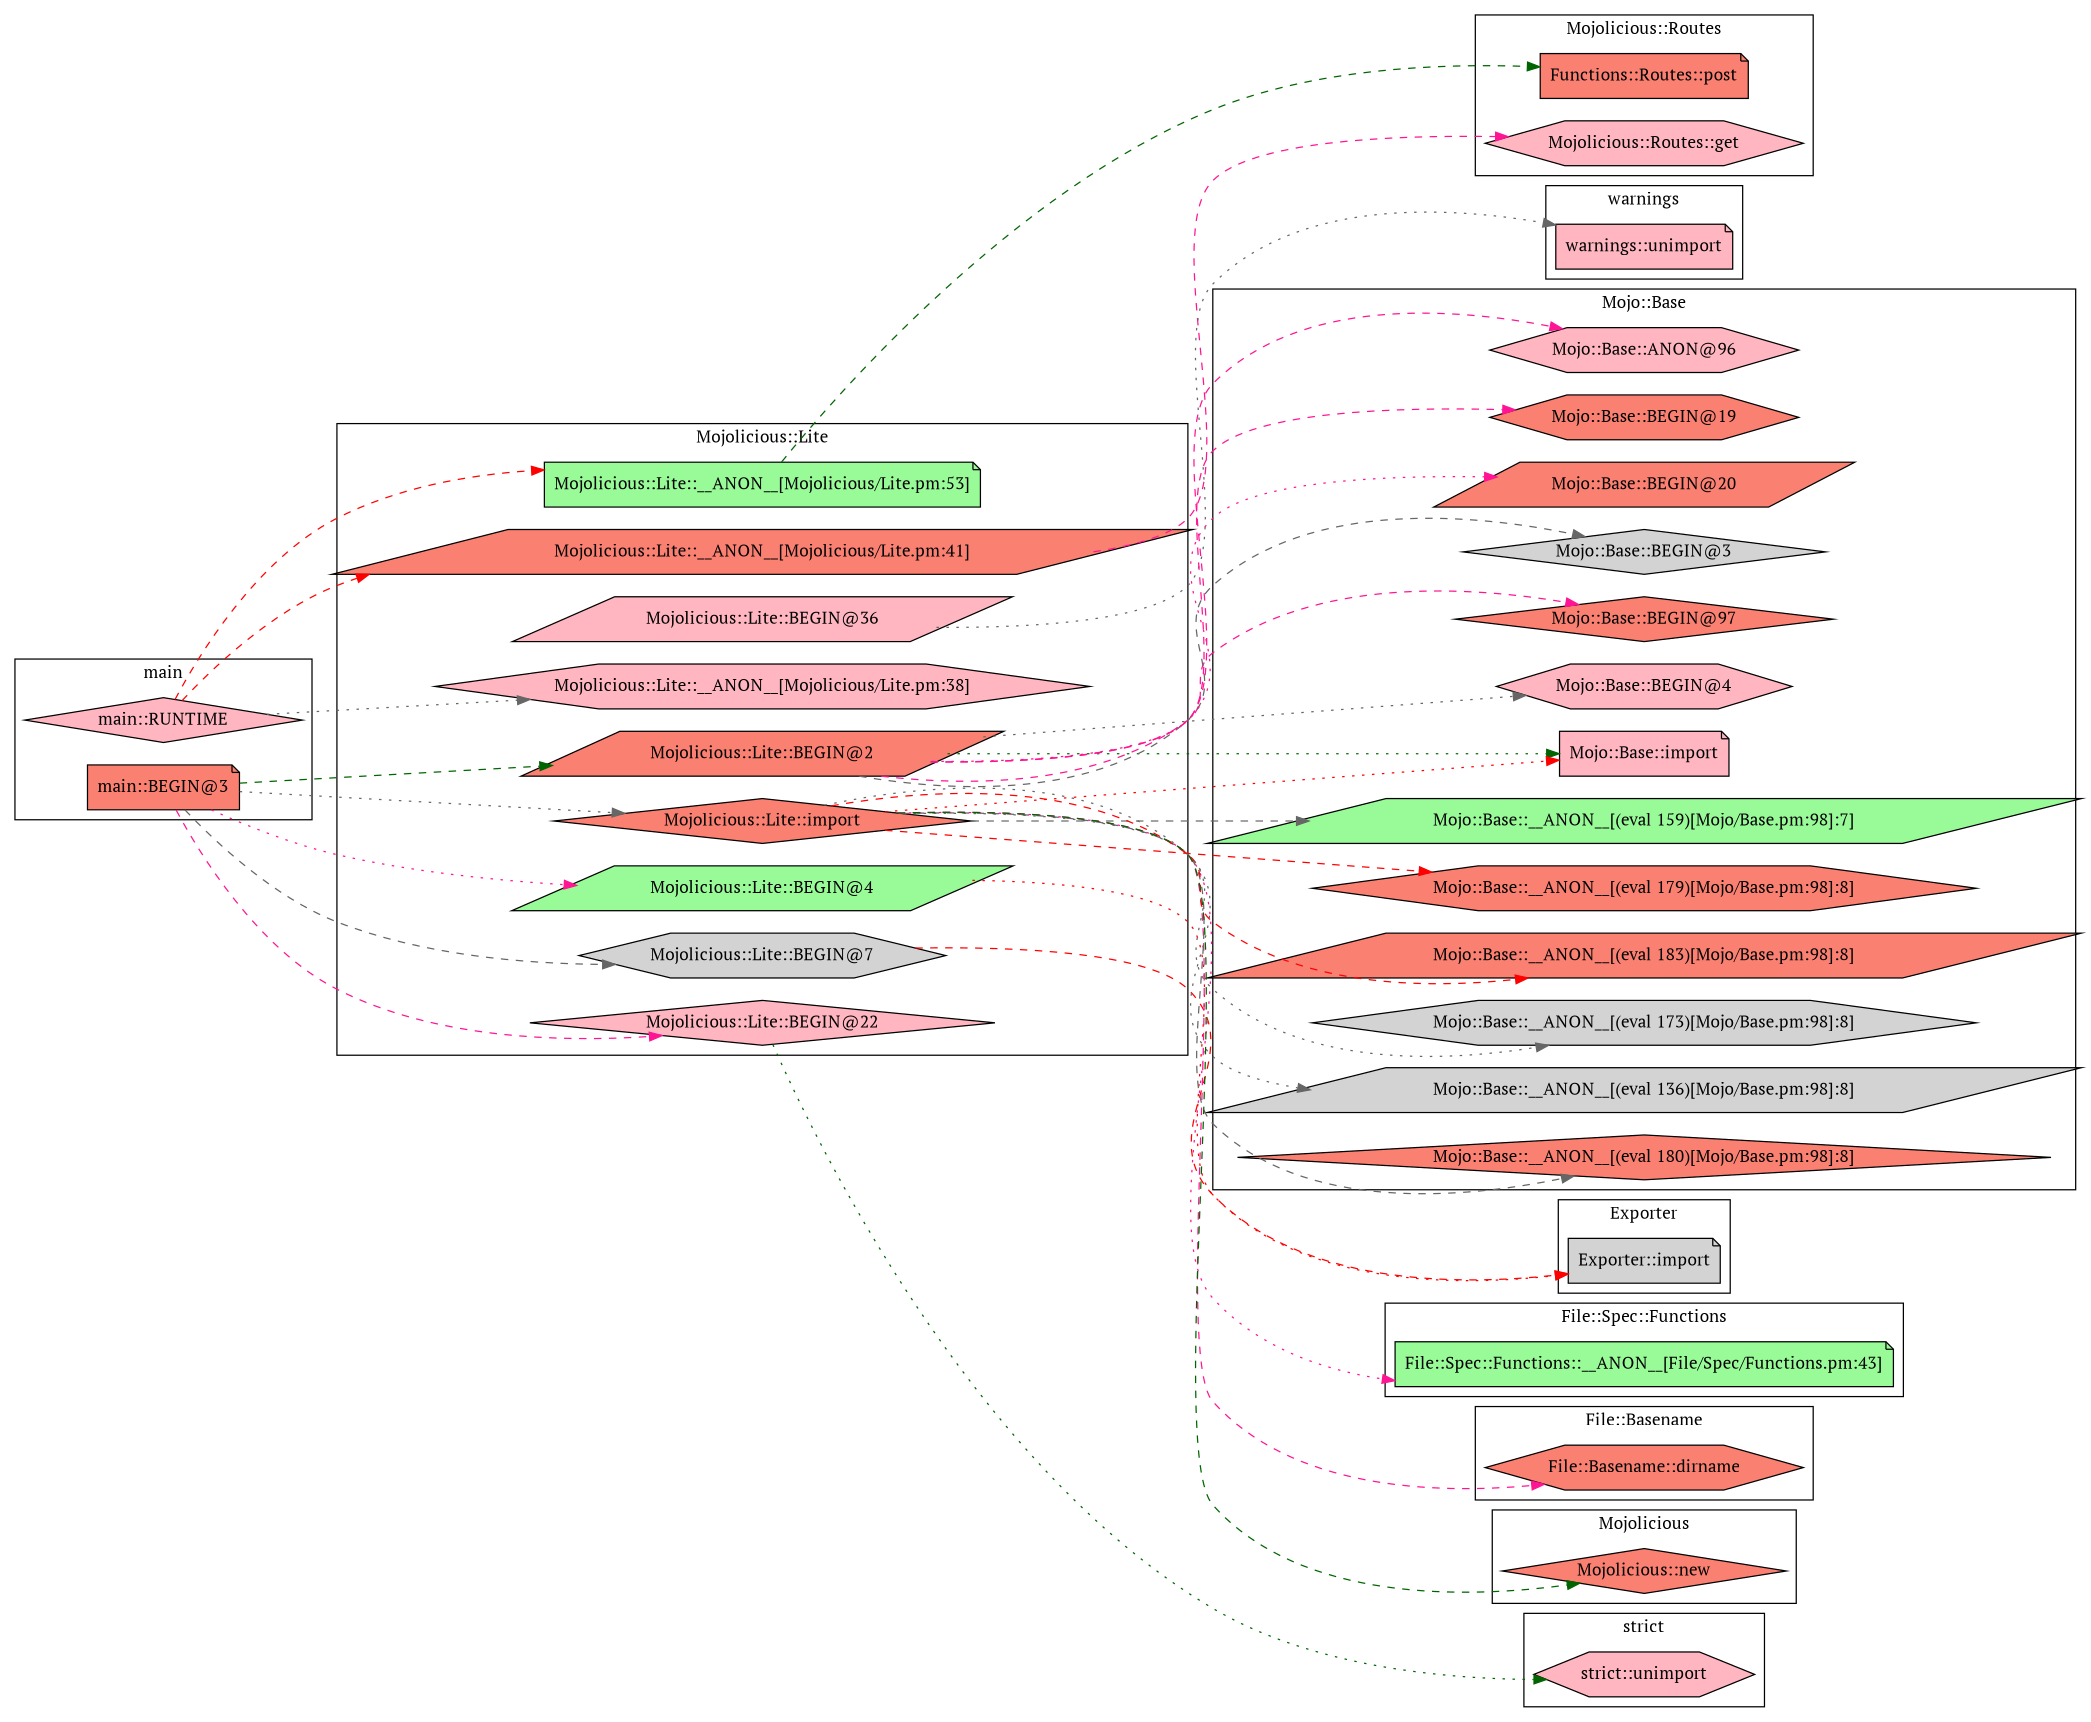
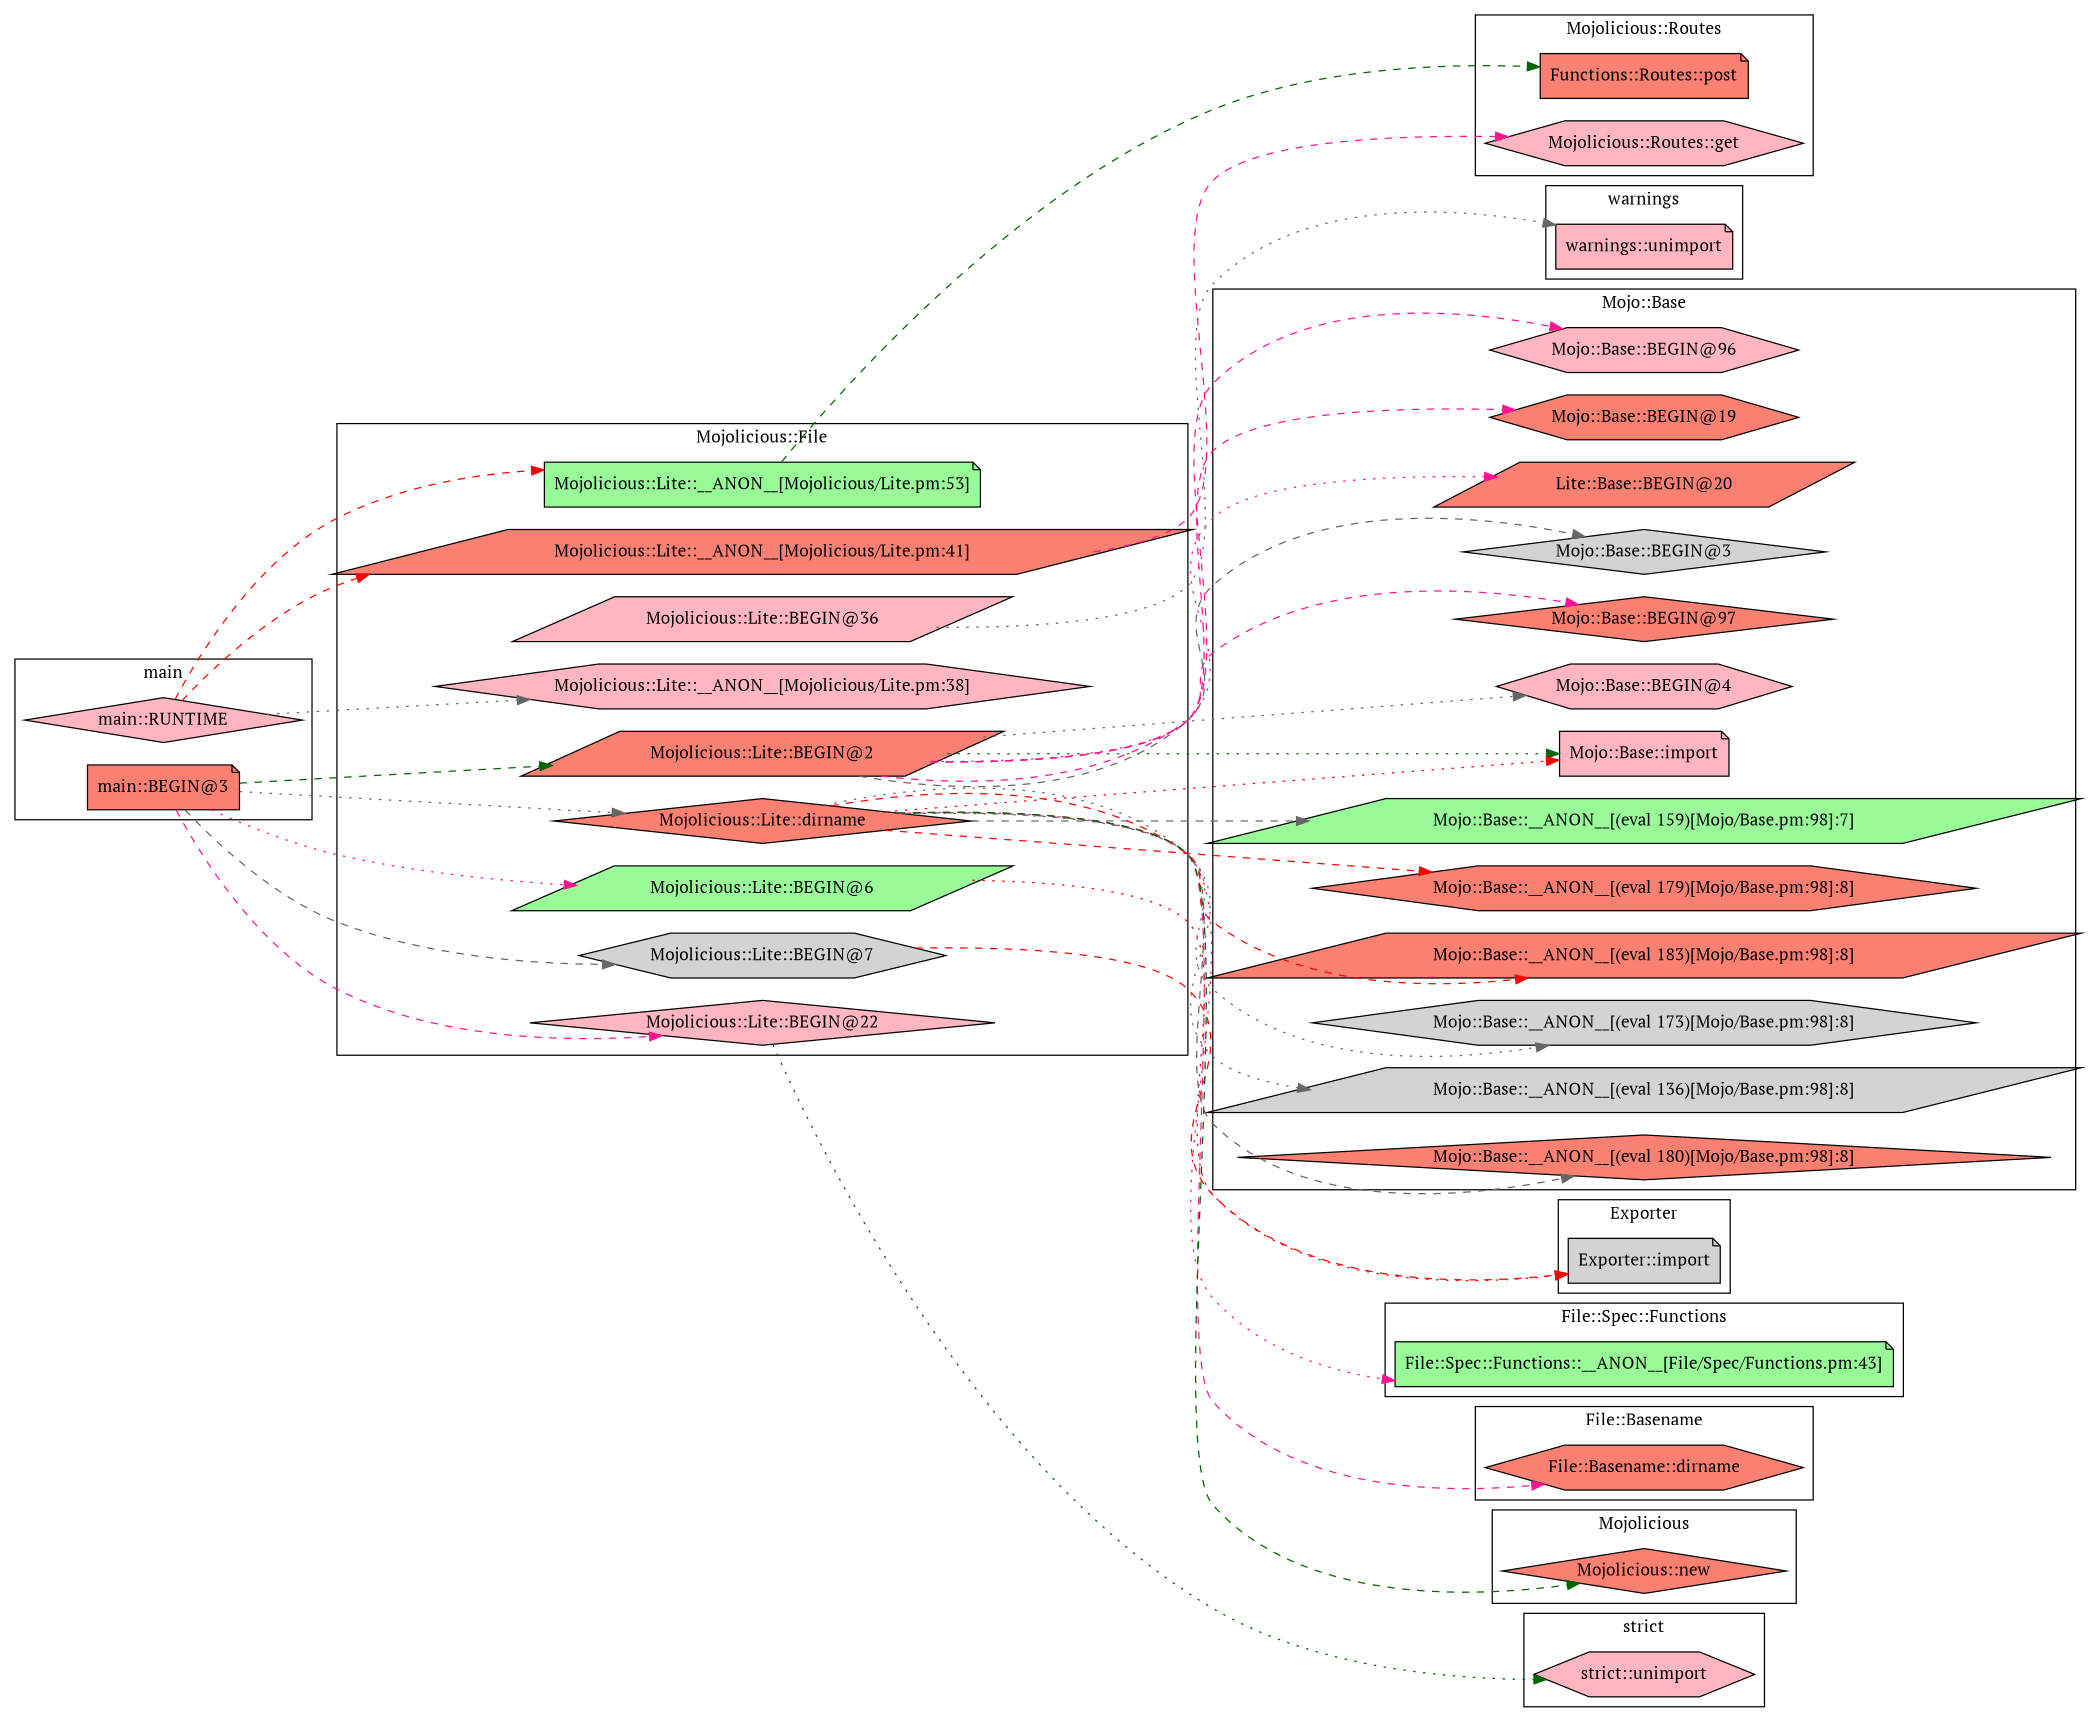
(1644, 350) -> (1644, 350)
(762, 438) -> (762, 438)
(1644, 485) -> (1644, 485)
(762, 821) -> (762, 821)
(762, 888) -> (762, 888)
